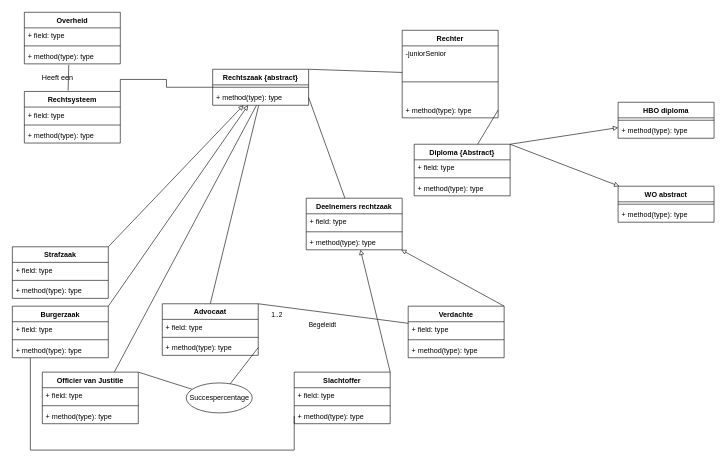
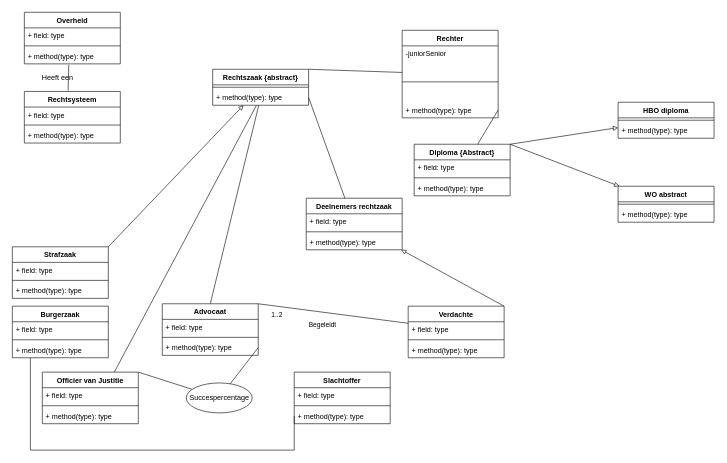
(162, 80) -> none
(177, 208) -> none
(376, 314) -> none
